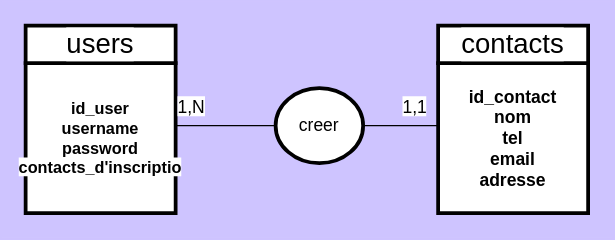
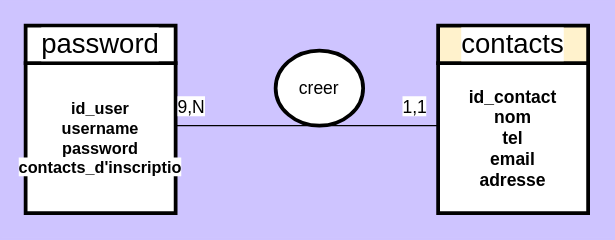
(101, 44) -> (101, 44)
(513, 44) -> (513, 44)
(191, 107) -> (191, 107)
(319, 126) -> (319, 88)
